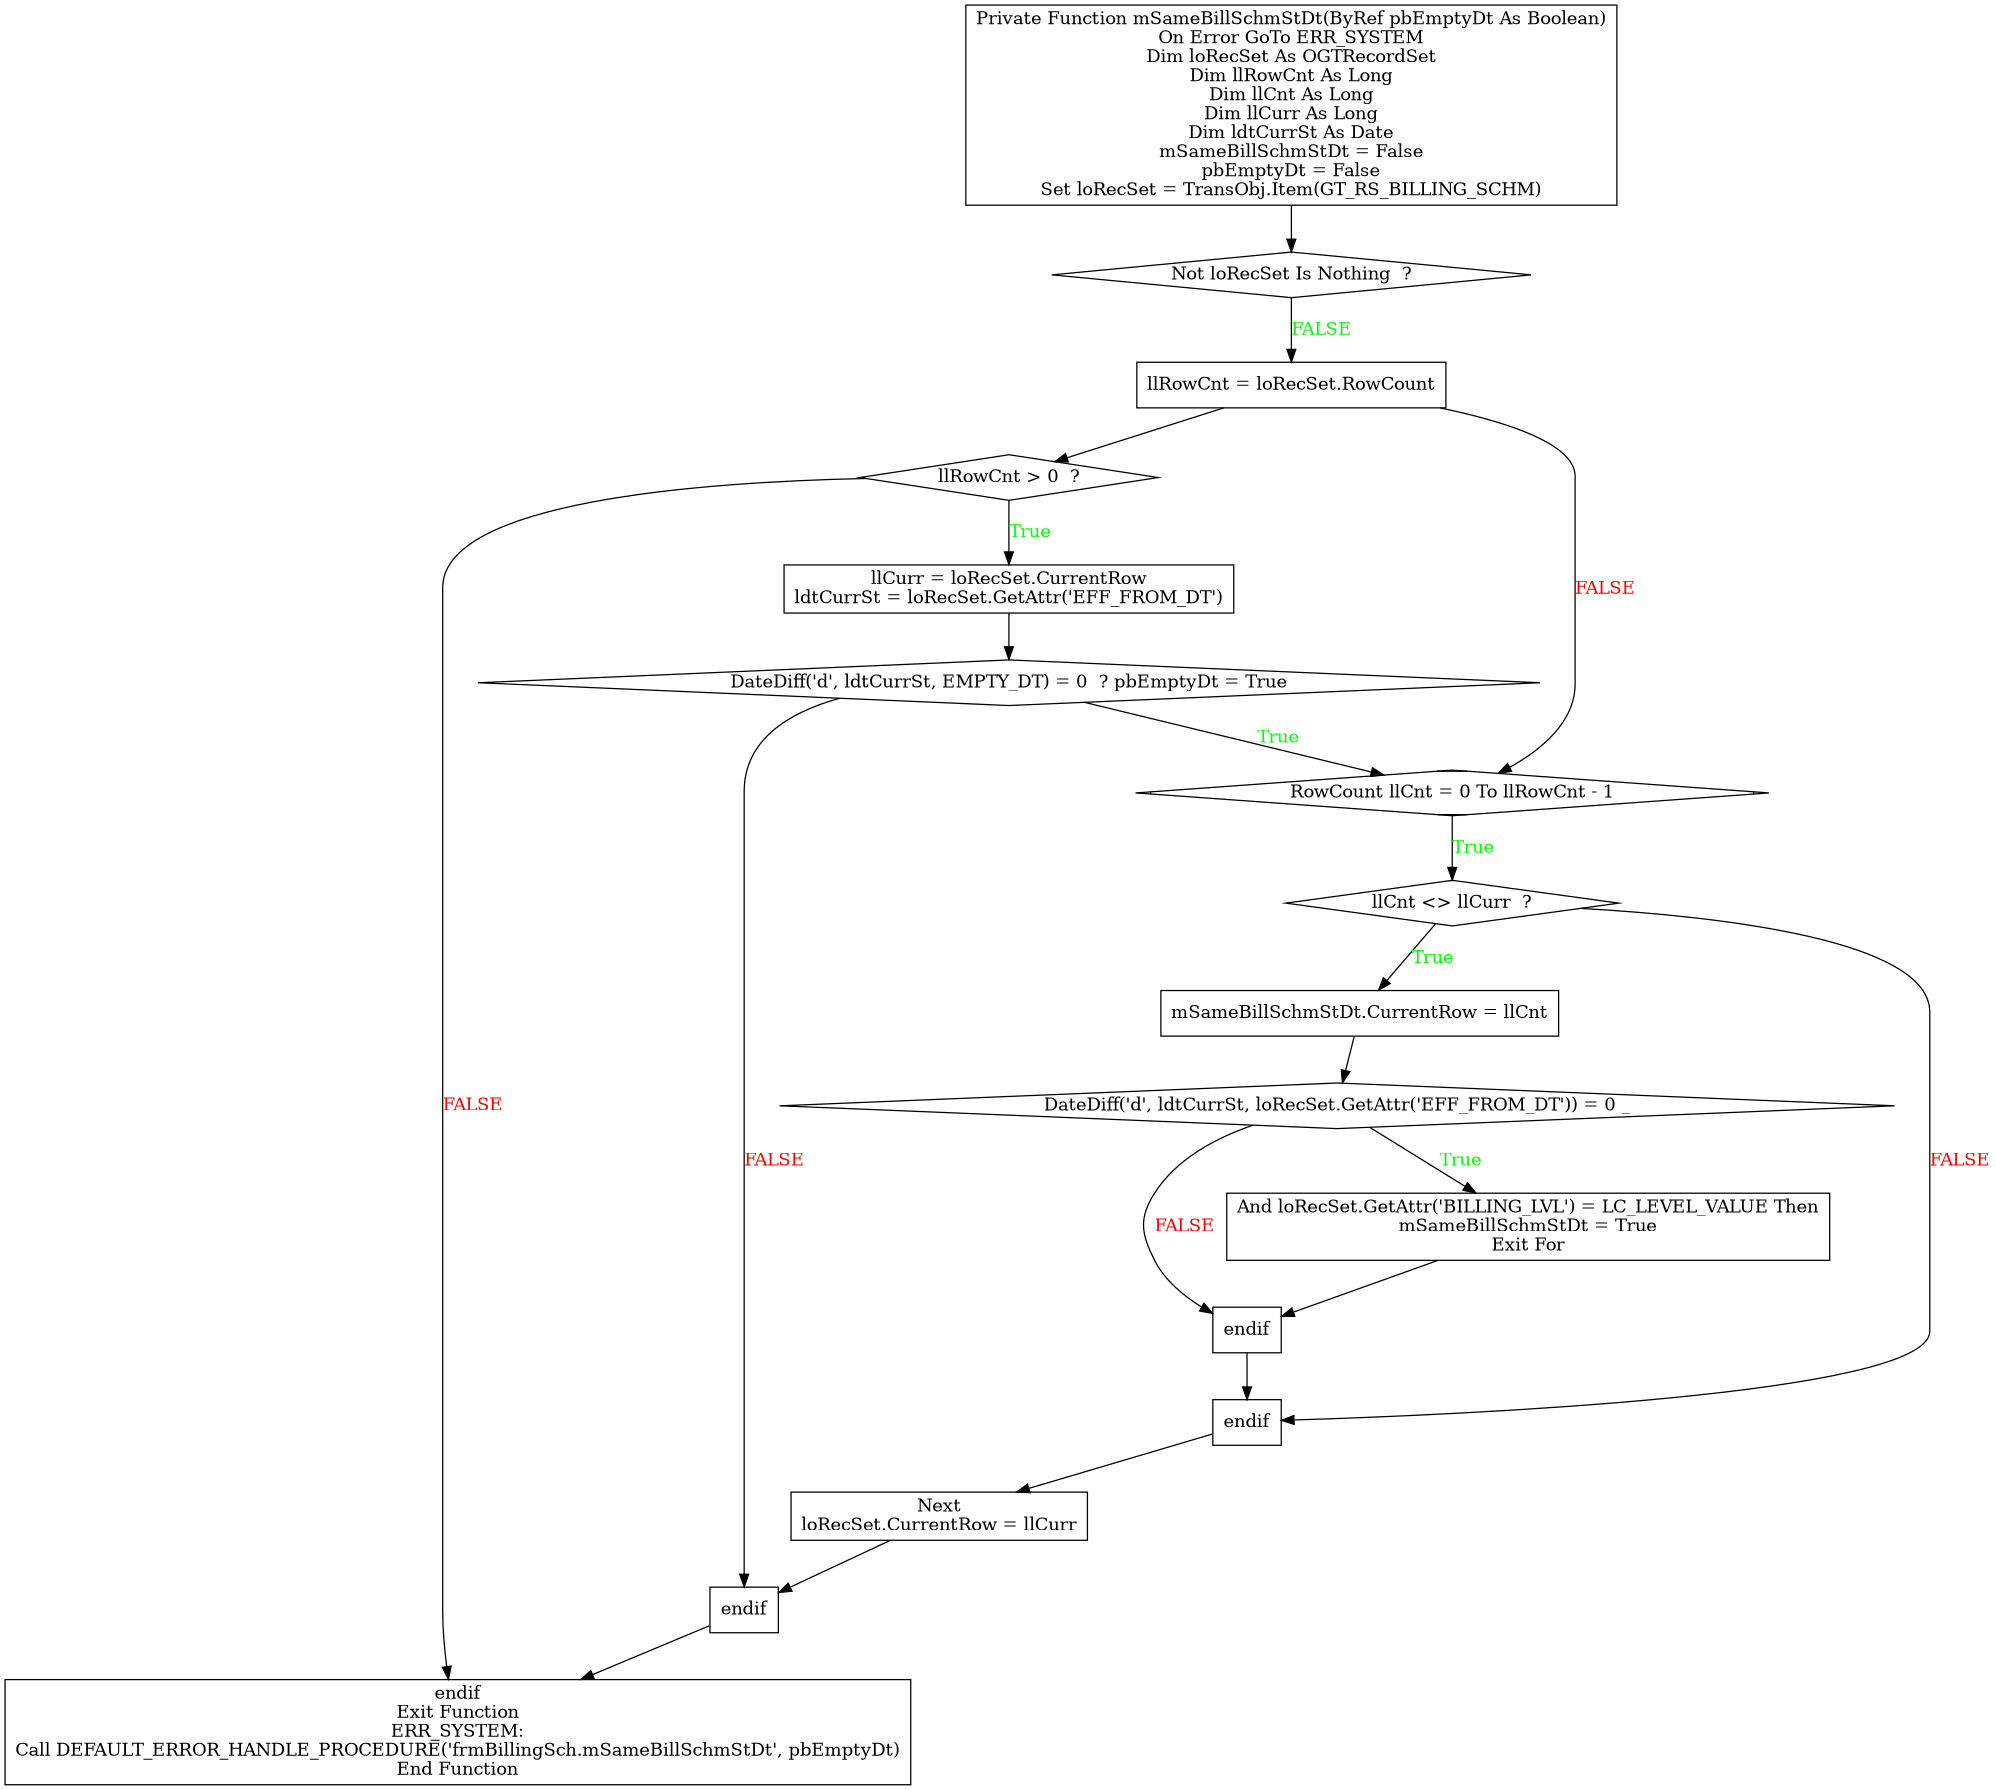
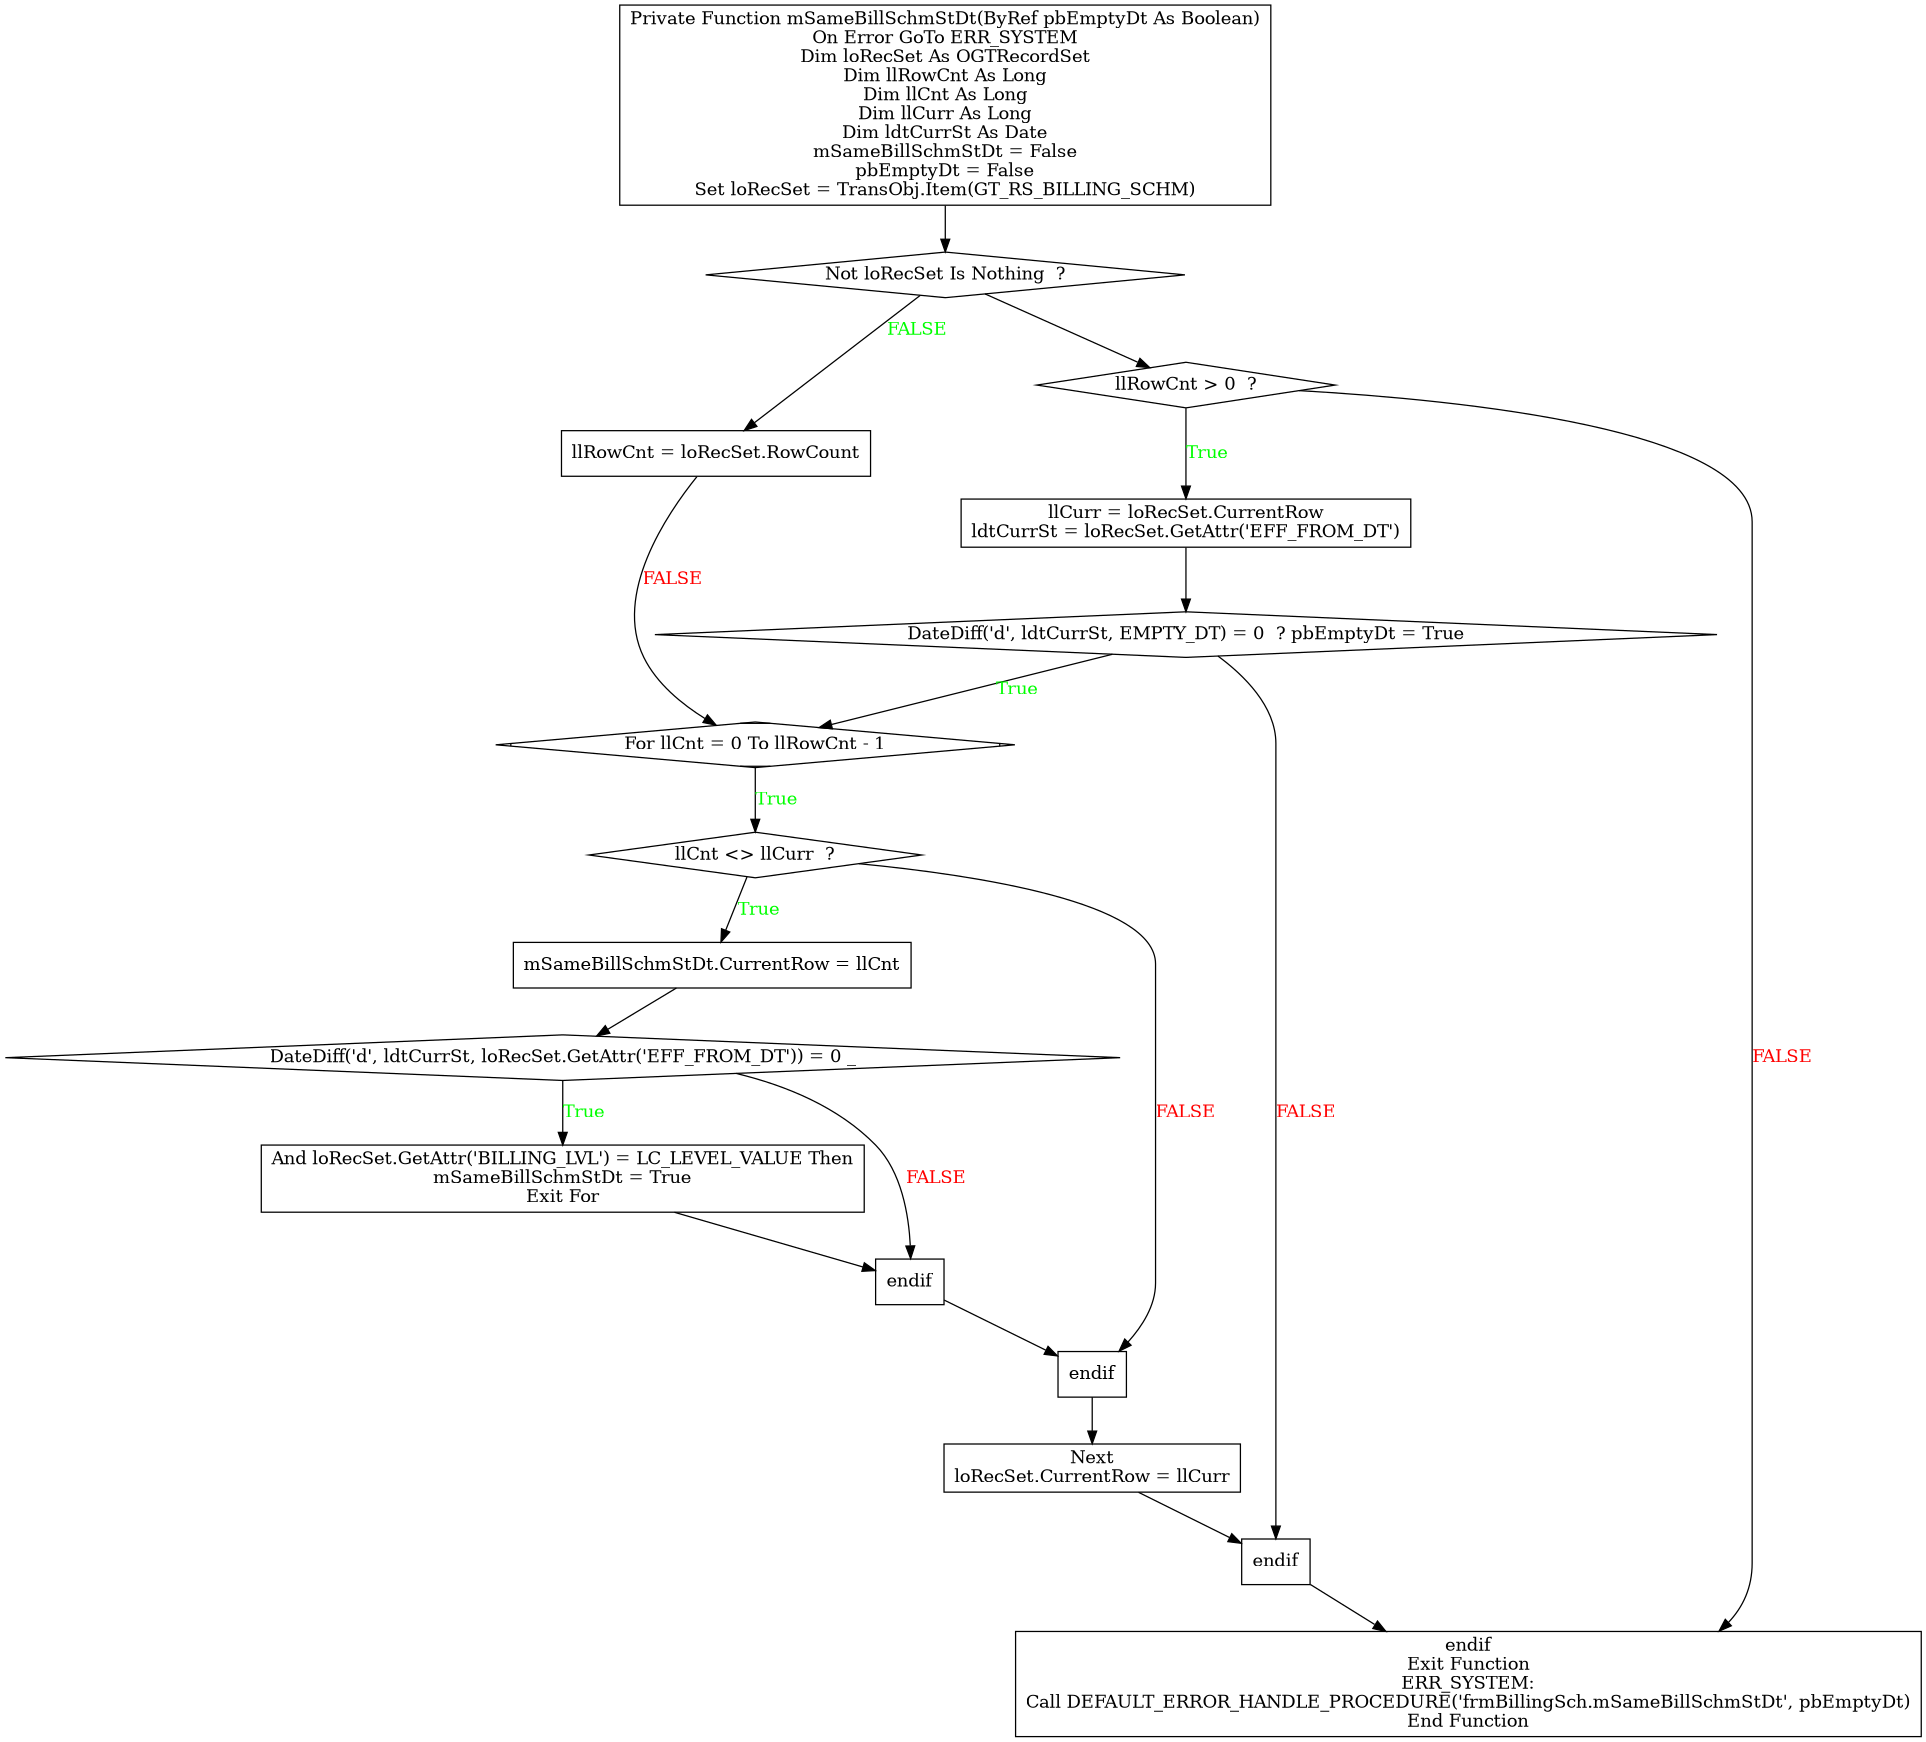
(1145, 433) -> (1061, 328)
(1452, 793) -> (755, 745)
